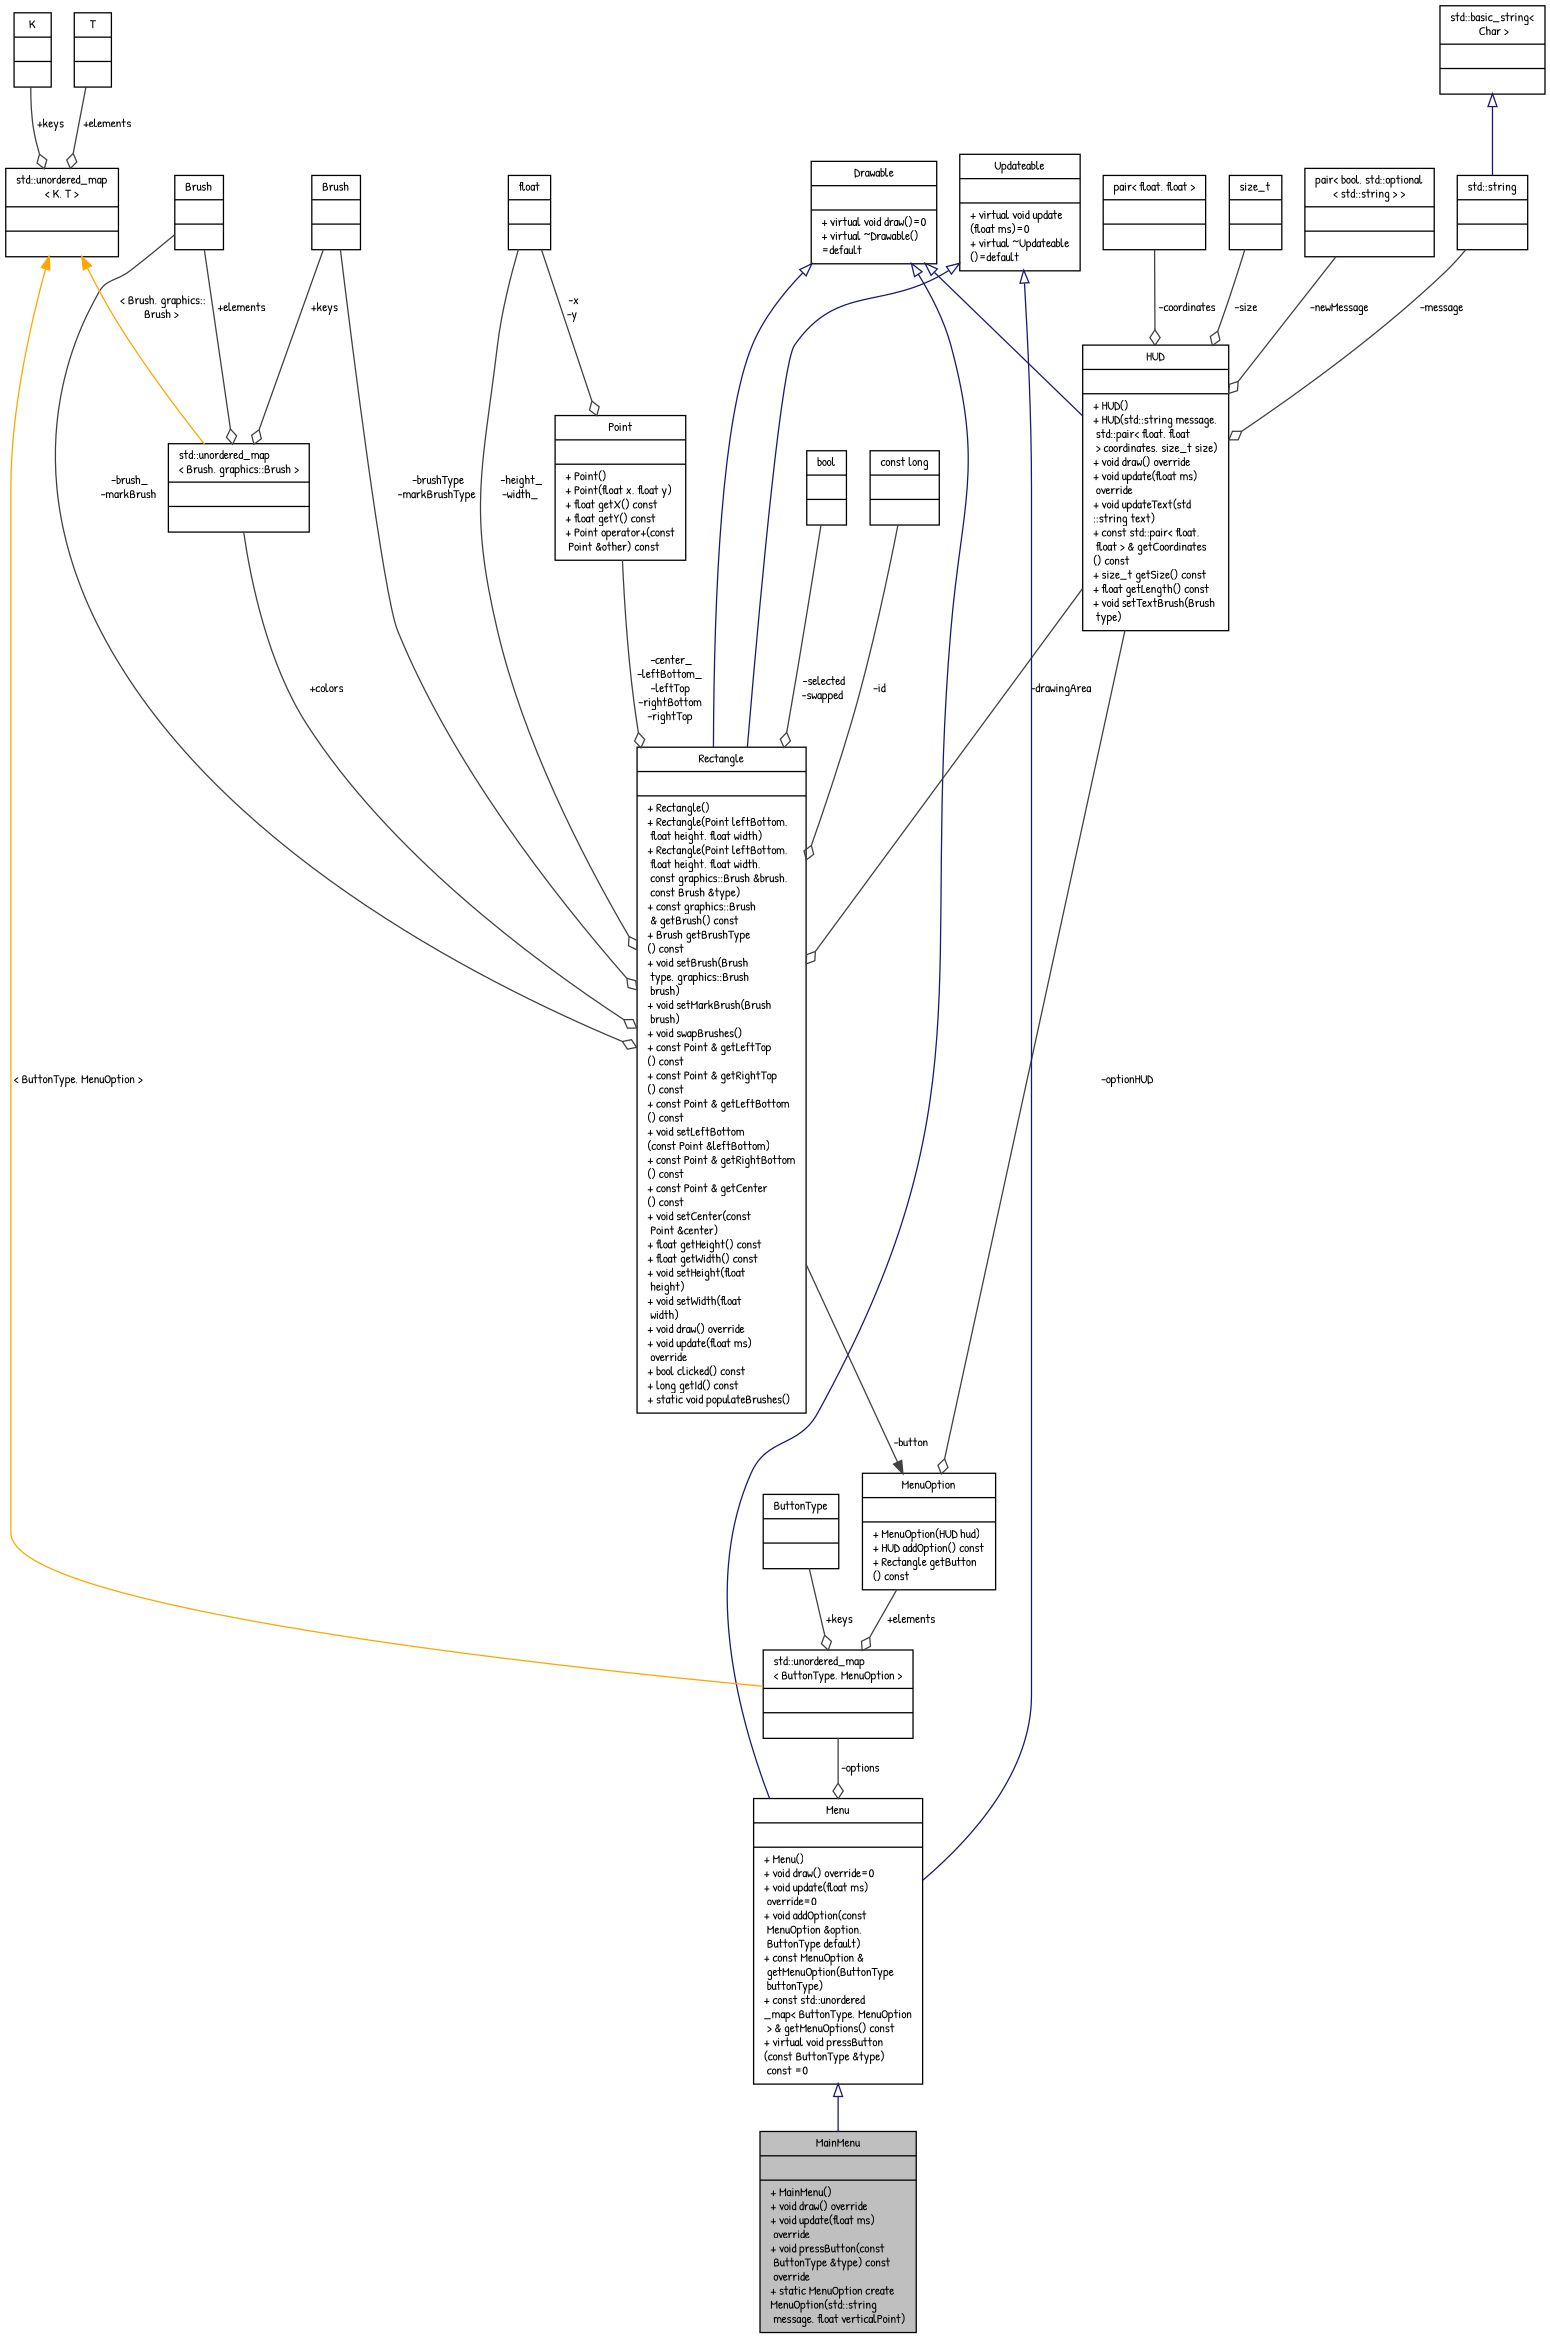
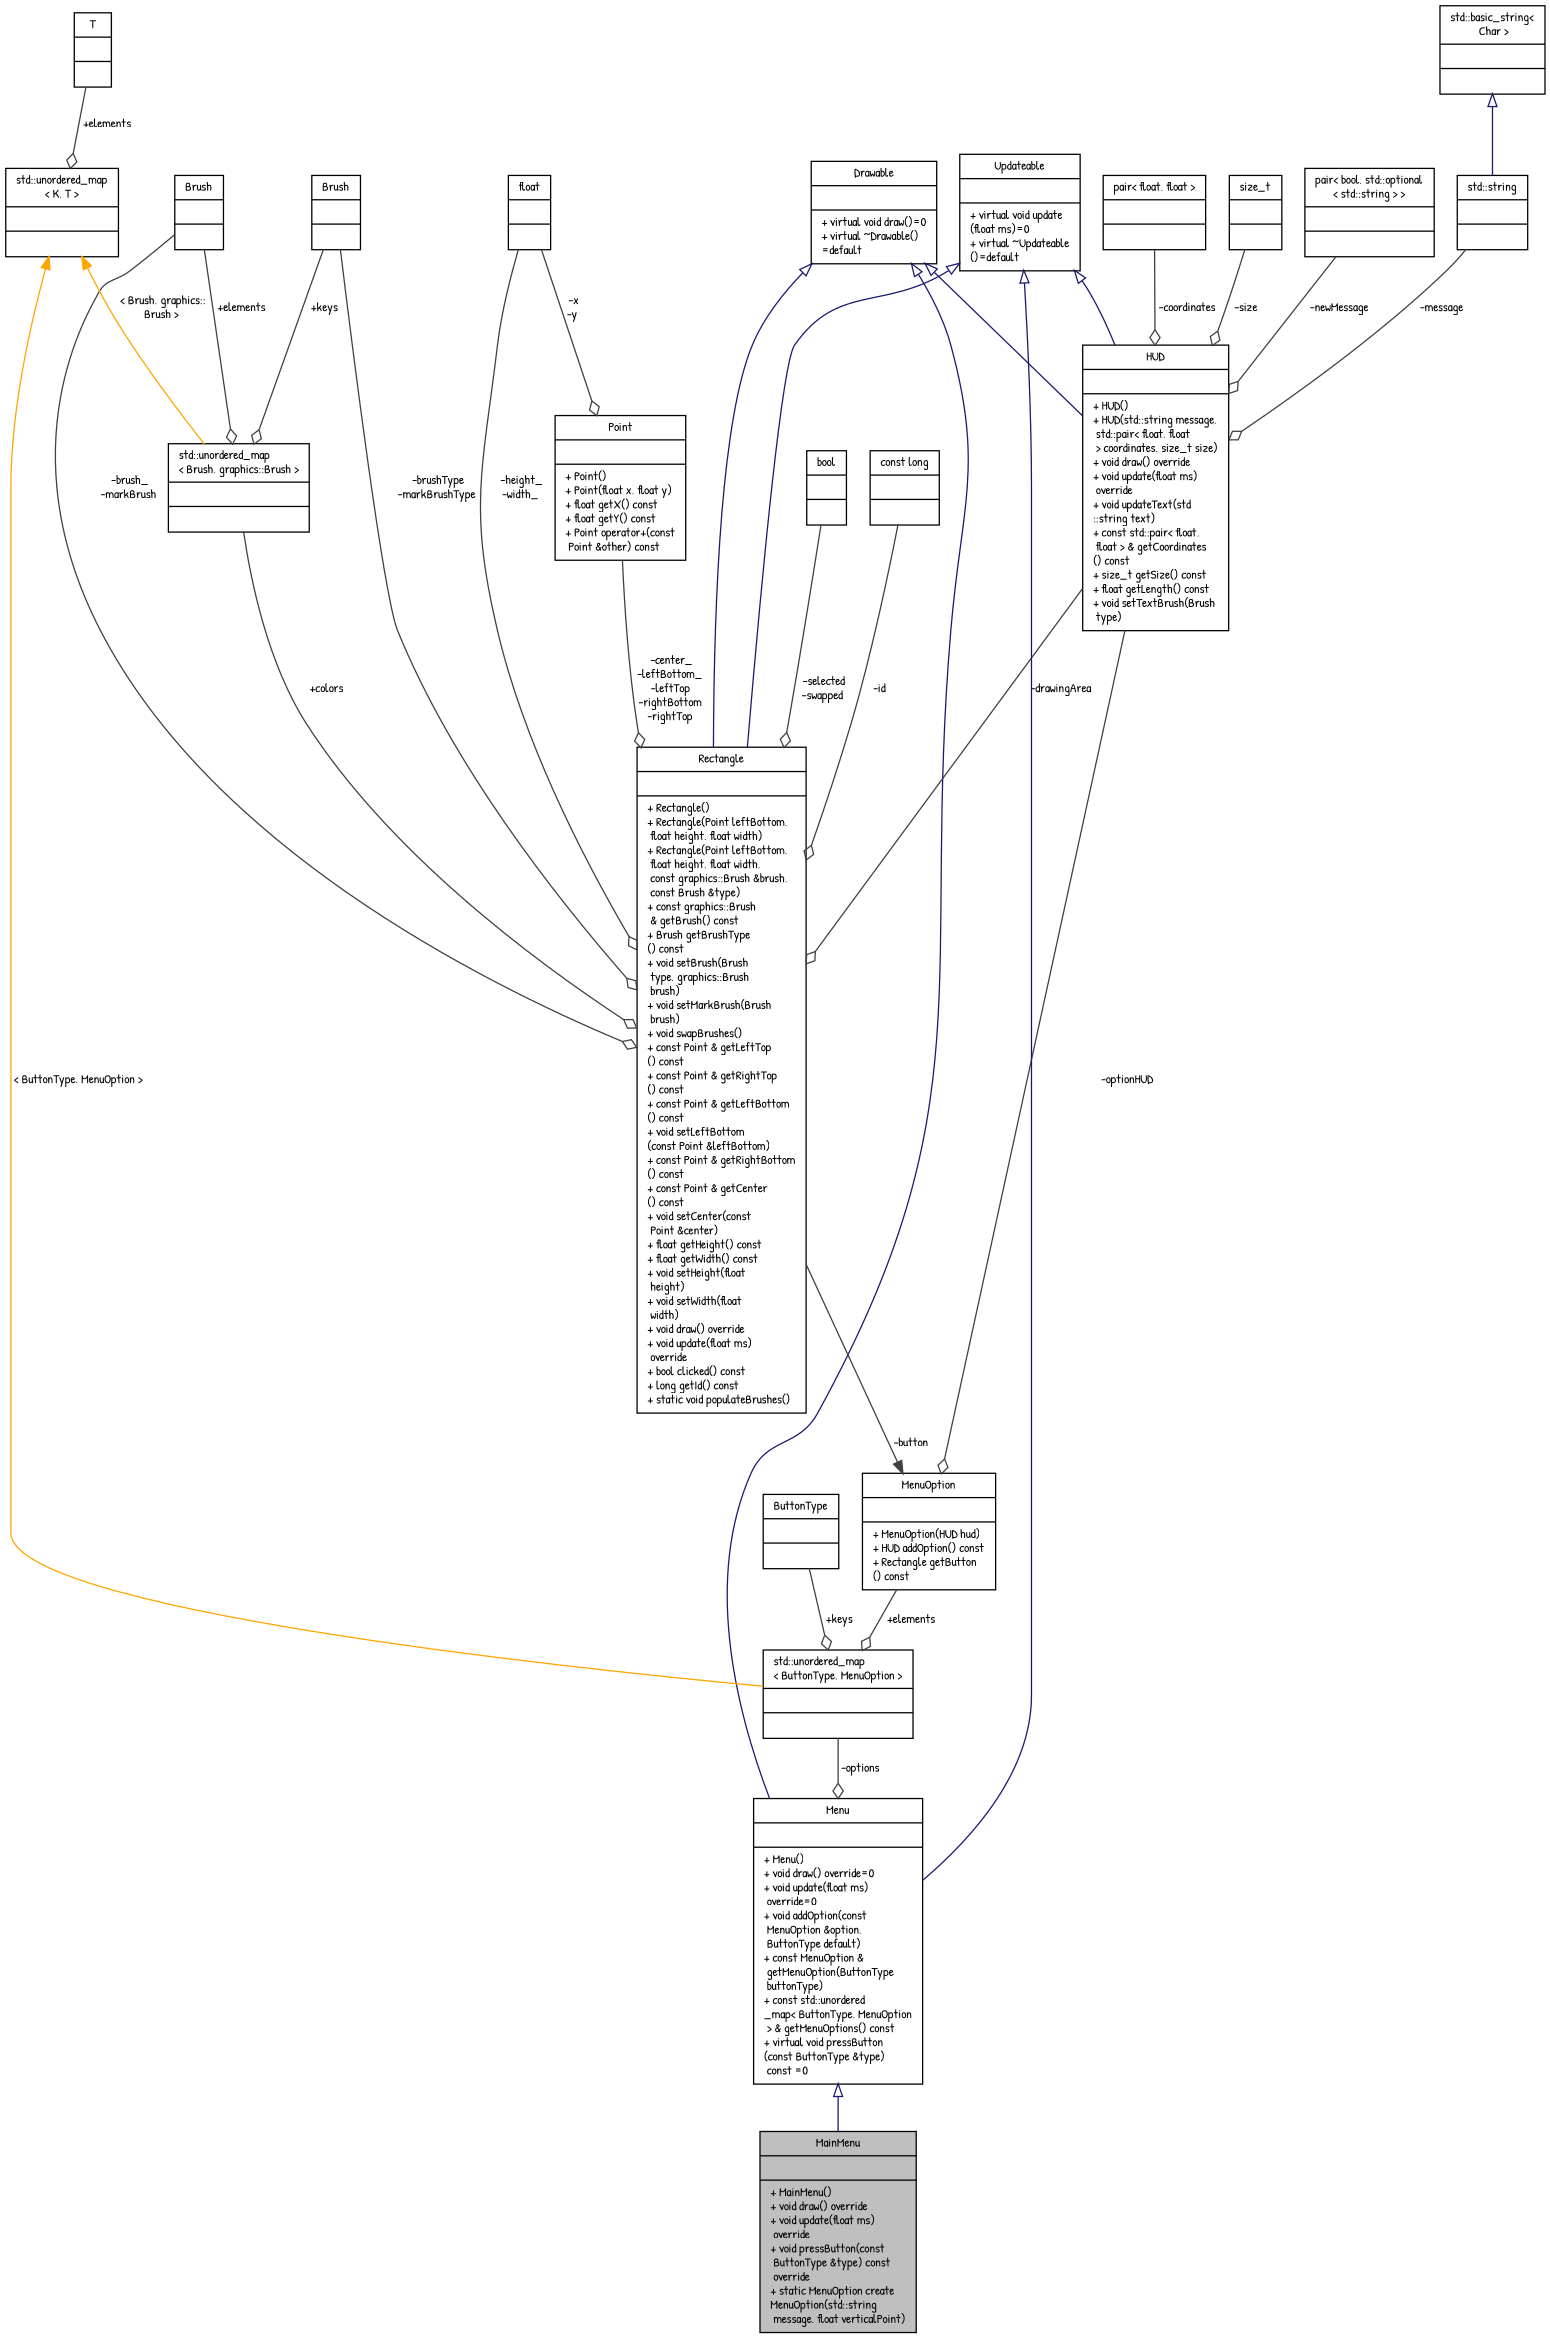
(33, 50) -> none
none -> (1100, 312)
